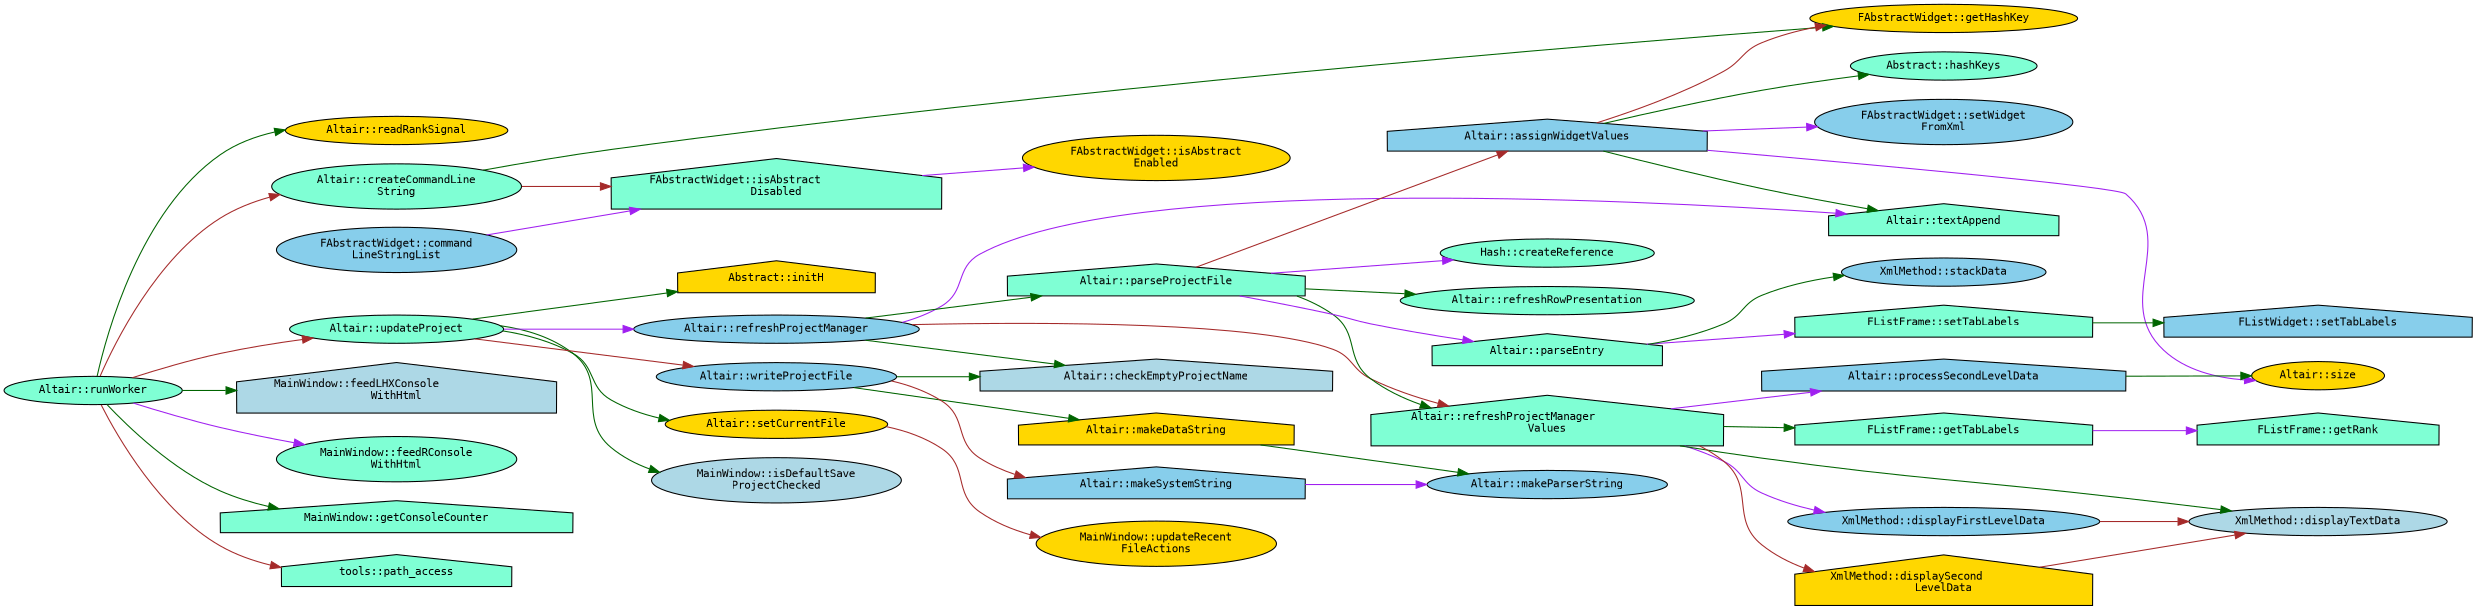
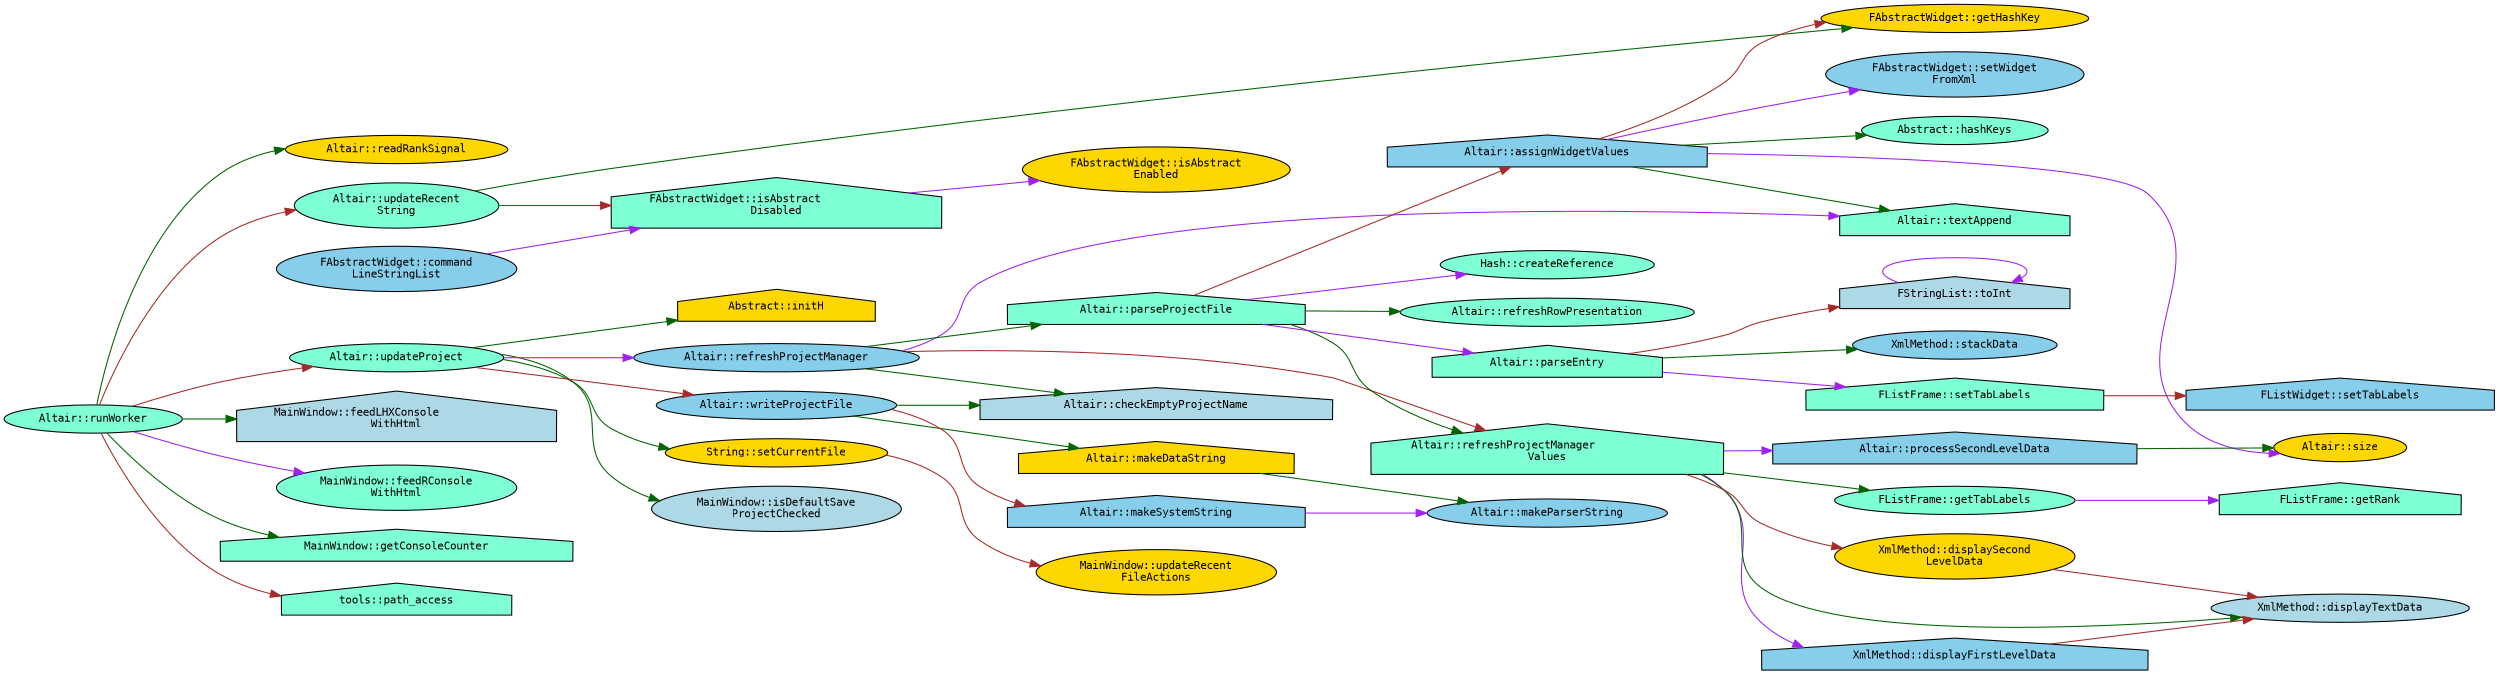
(397, 186) -> (397, 206)
none -> (1955, 294)
(2123, 323) -> (2139, 396)
(776, 424) -> (776, 453)
(1944, 431) -> (1955, 500)
(1944, 522) -> (1955, 656)
(1944, 583) -> (1955, 556)
